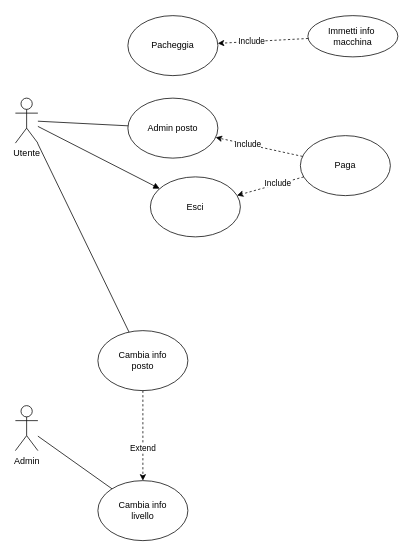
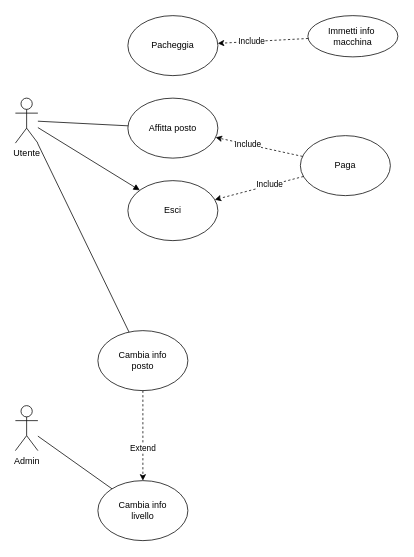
(173, 128) -> (173, 128)
(195, 207) -> (173, 210)
